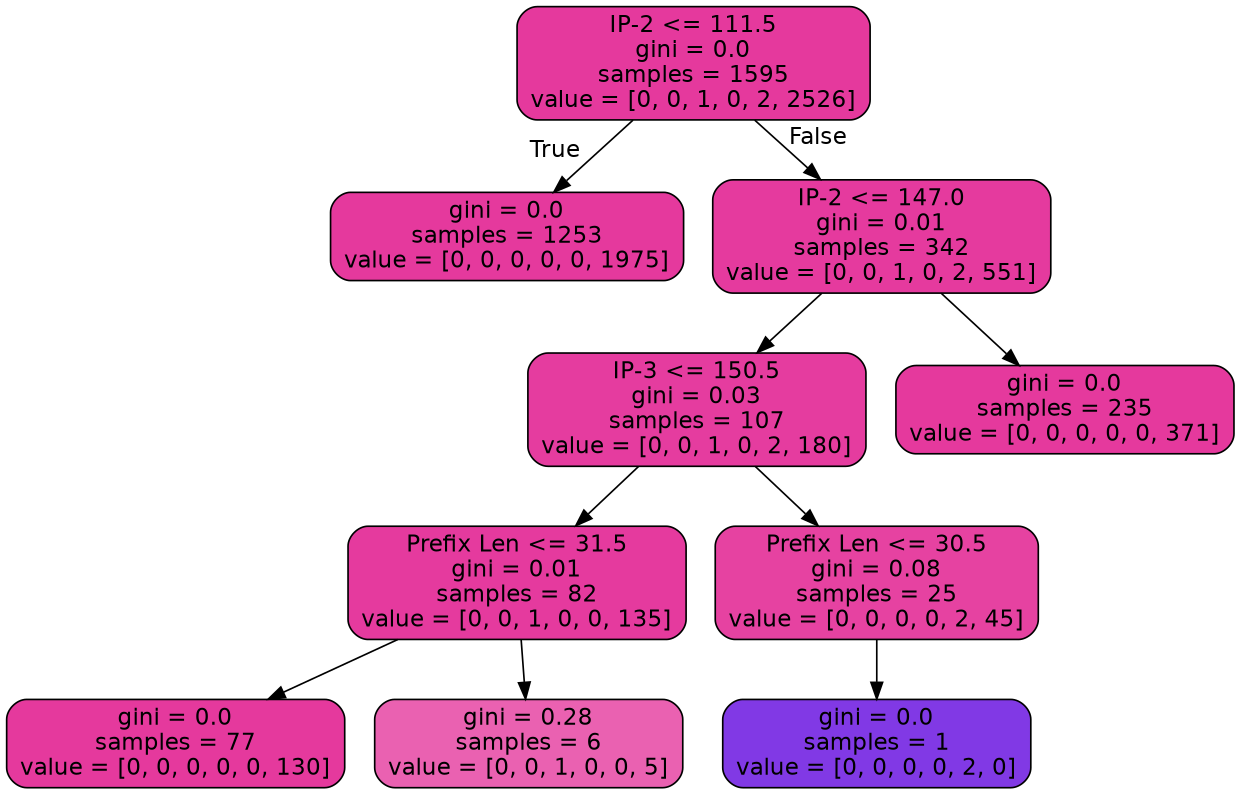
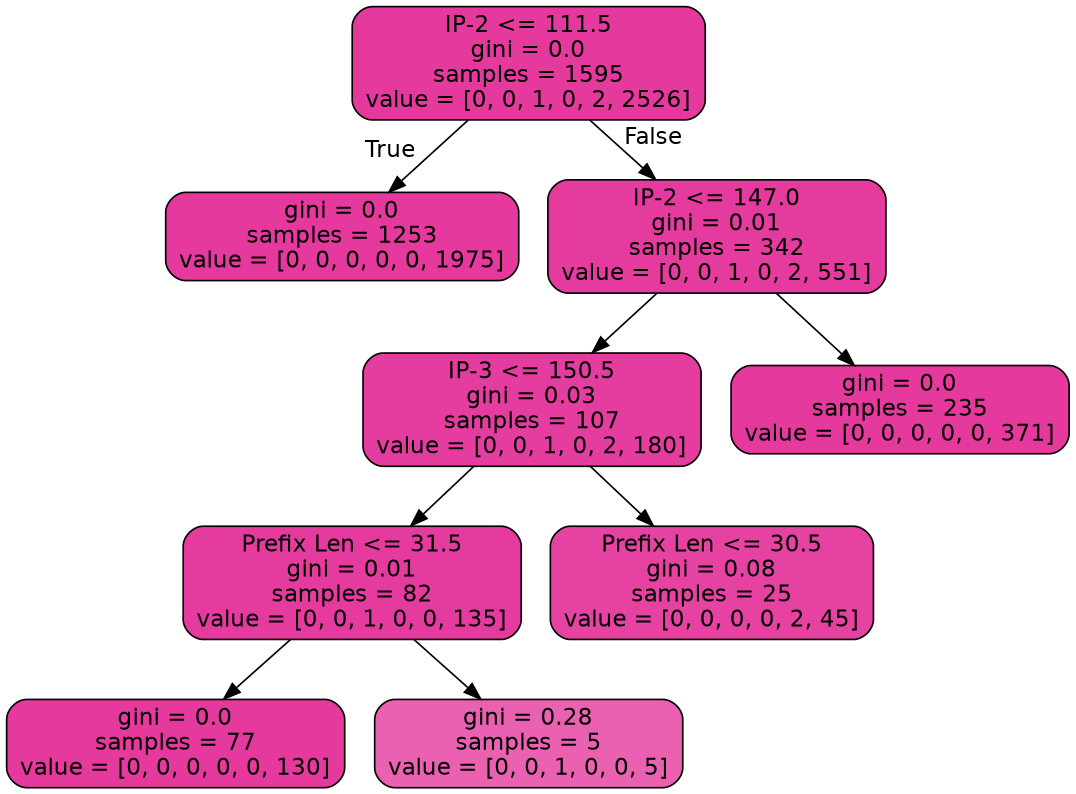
(529, 744) -> (529, 744)
(877, 744) -> none
